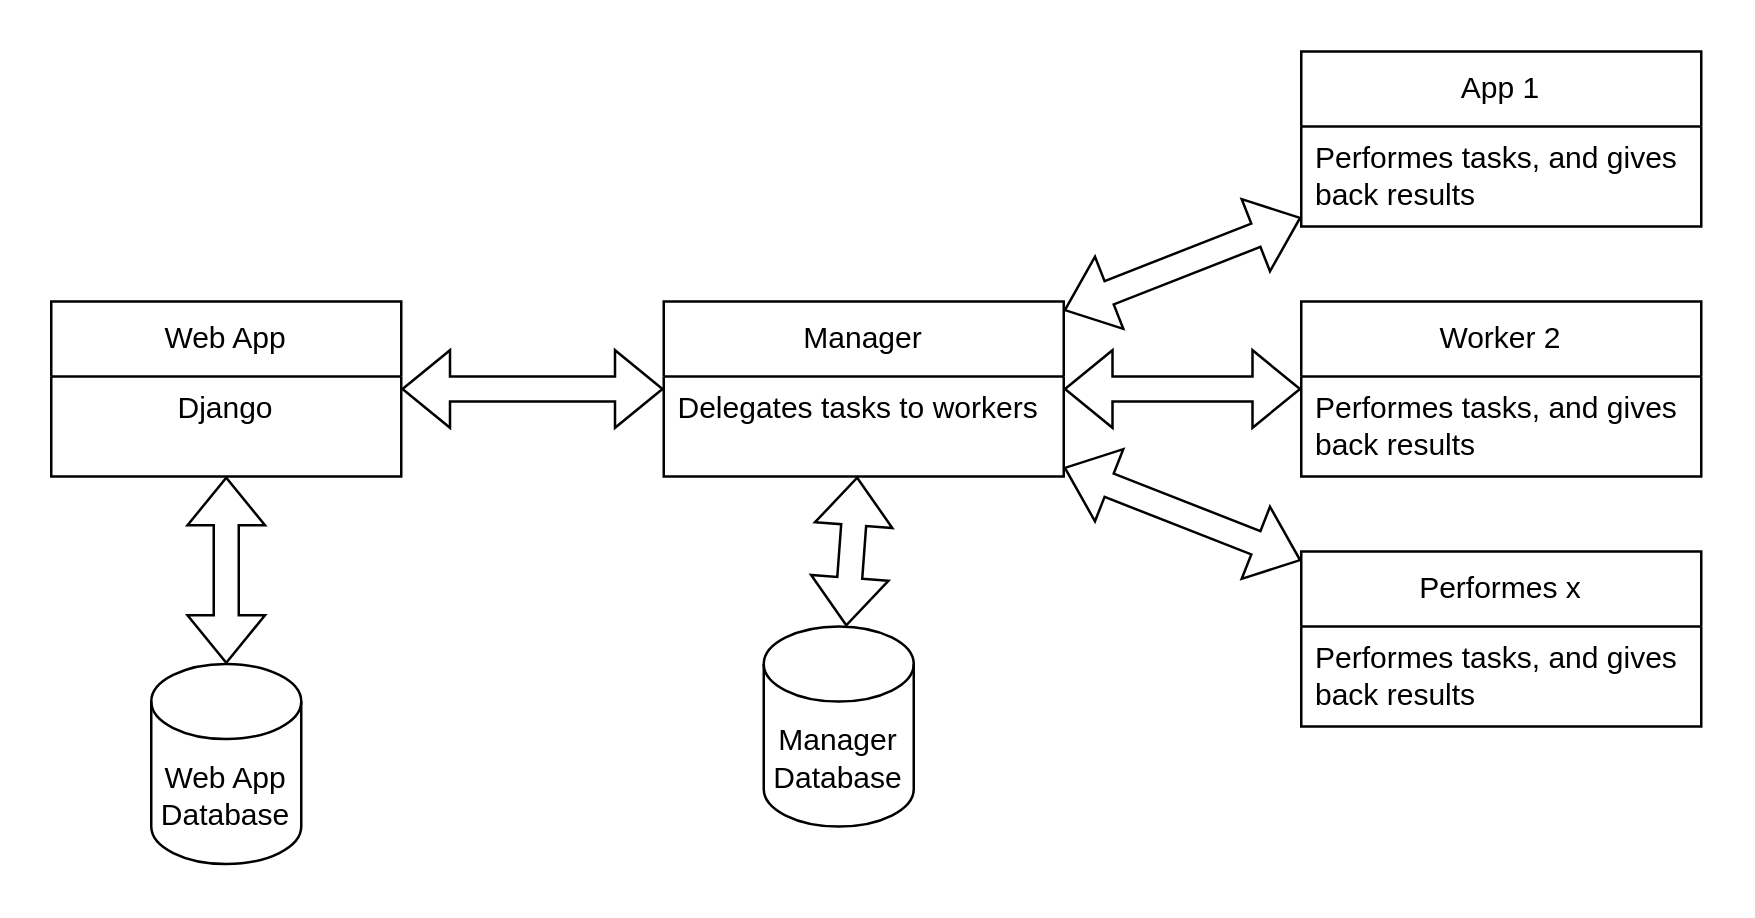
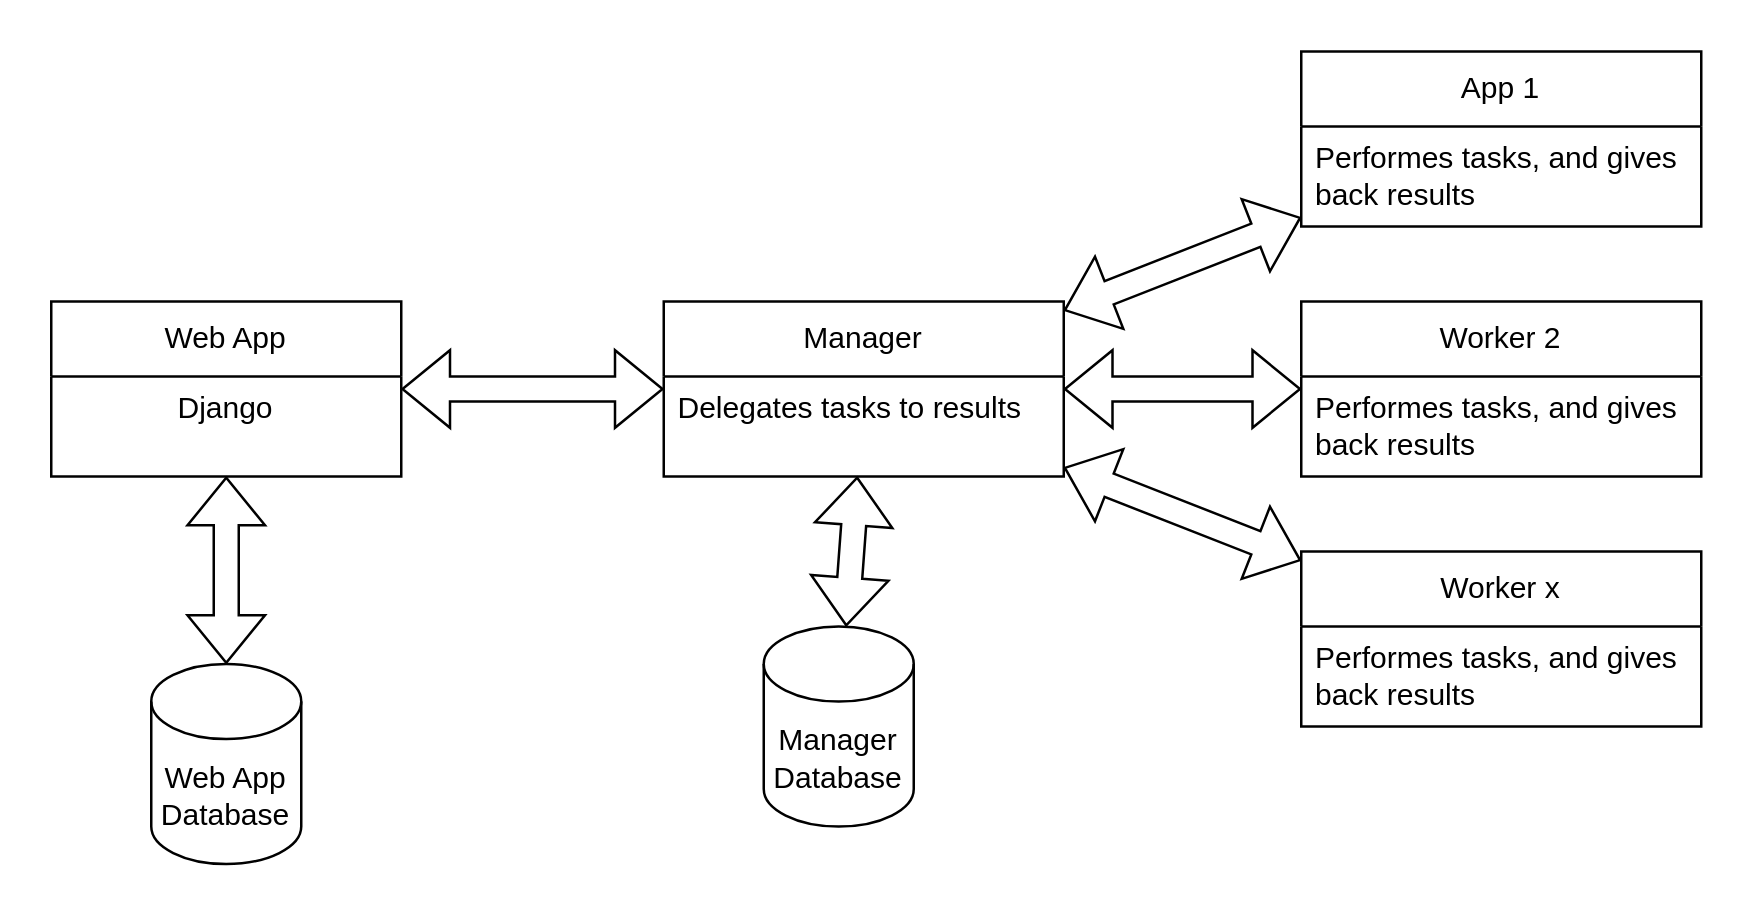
(866, 426) -> (866, 426)
(1501, 589) -> (1501, 589)
